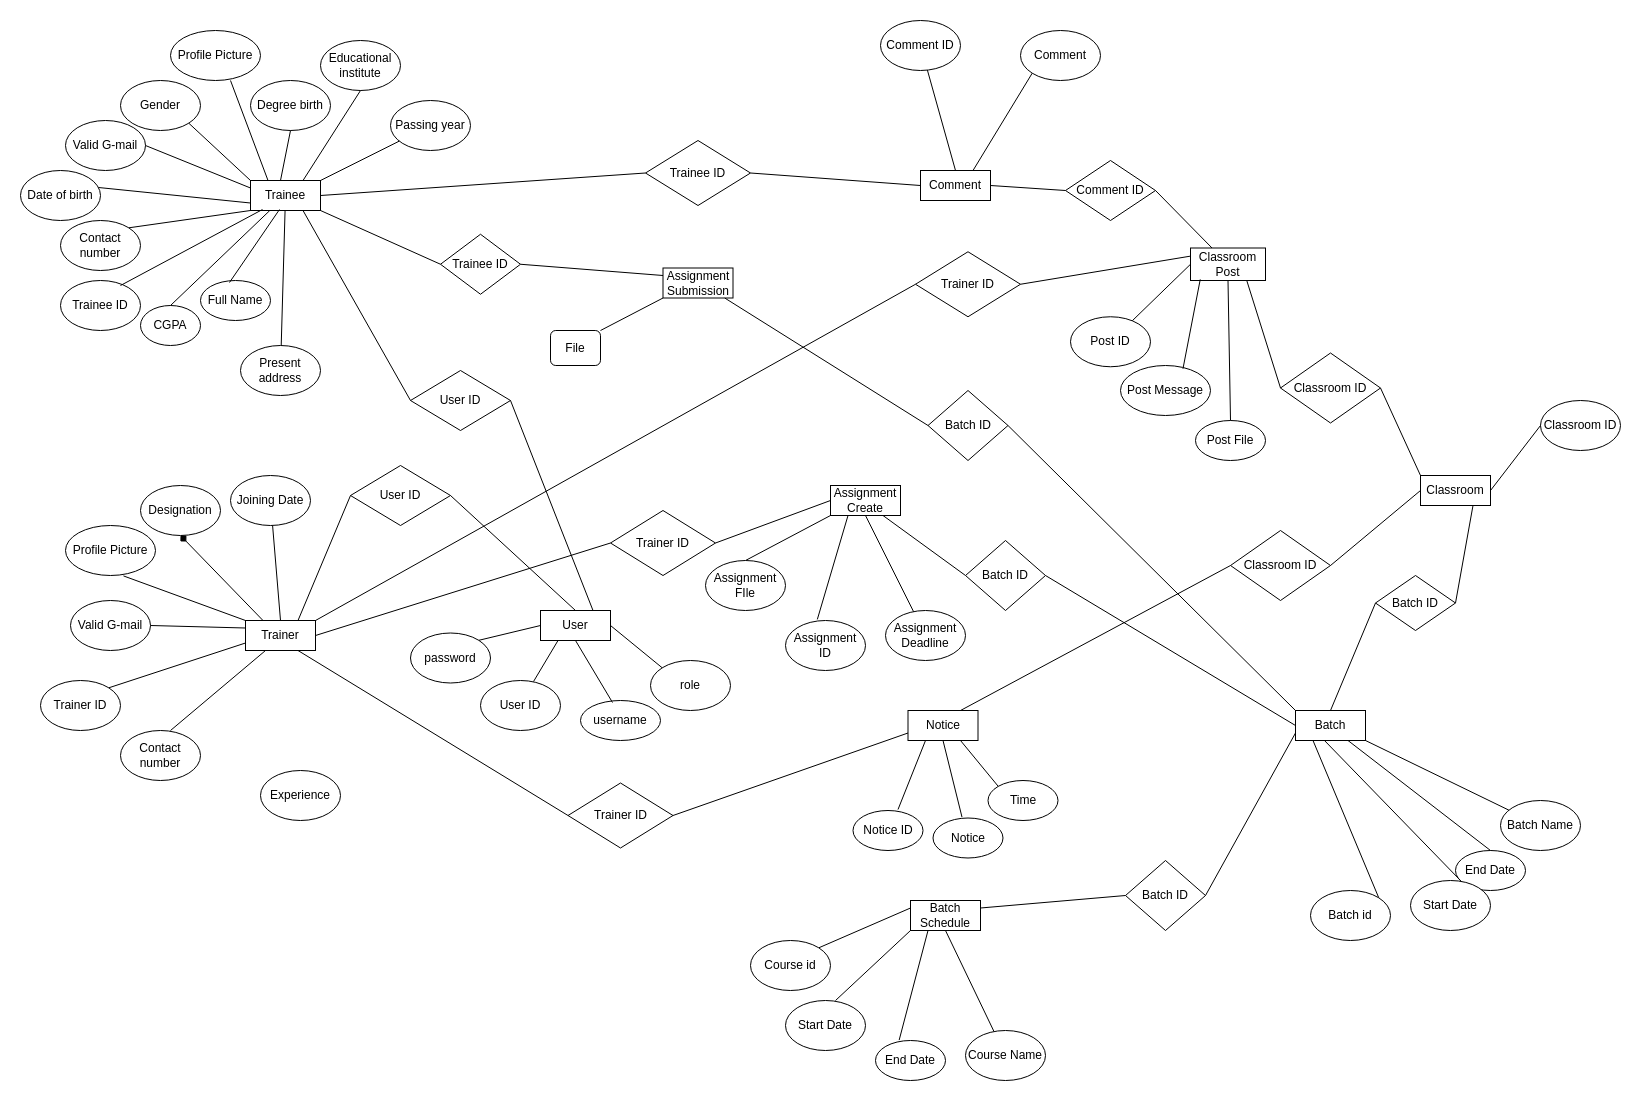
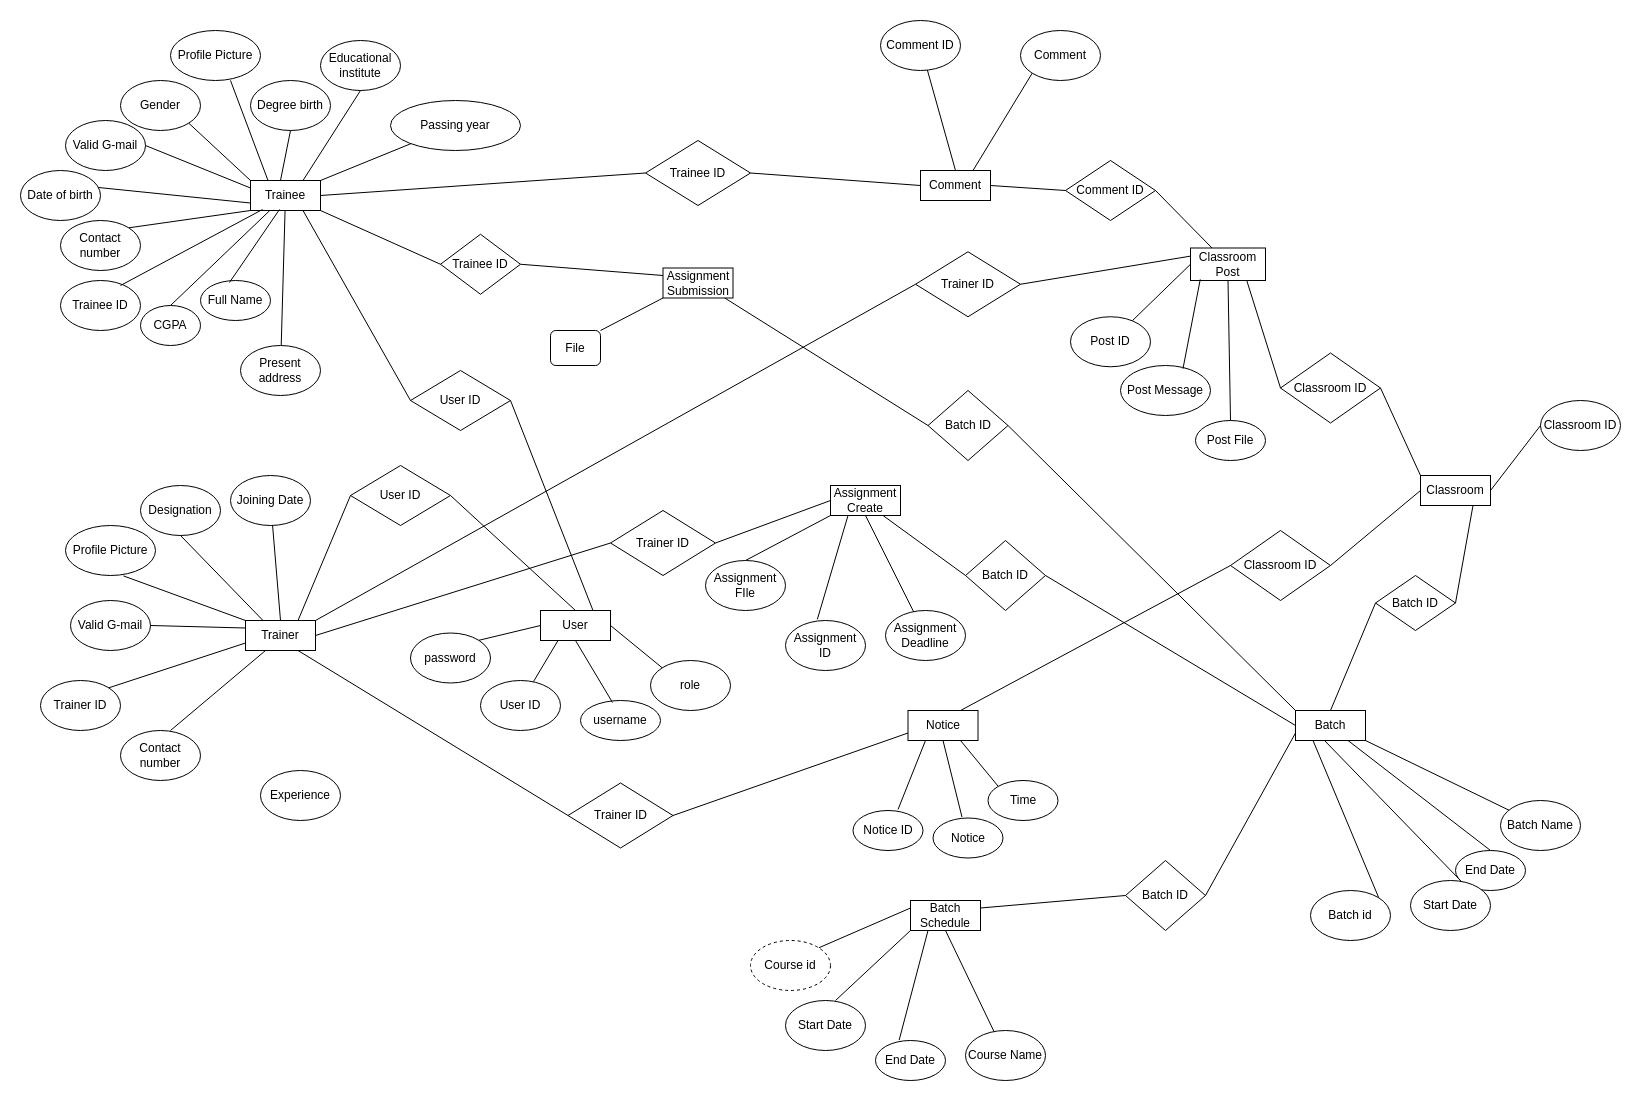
(431, 126) -> (456, 126)
(186, 541) -> (183, 538)
(791, 966) -> (791, 966)
